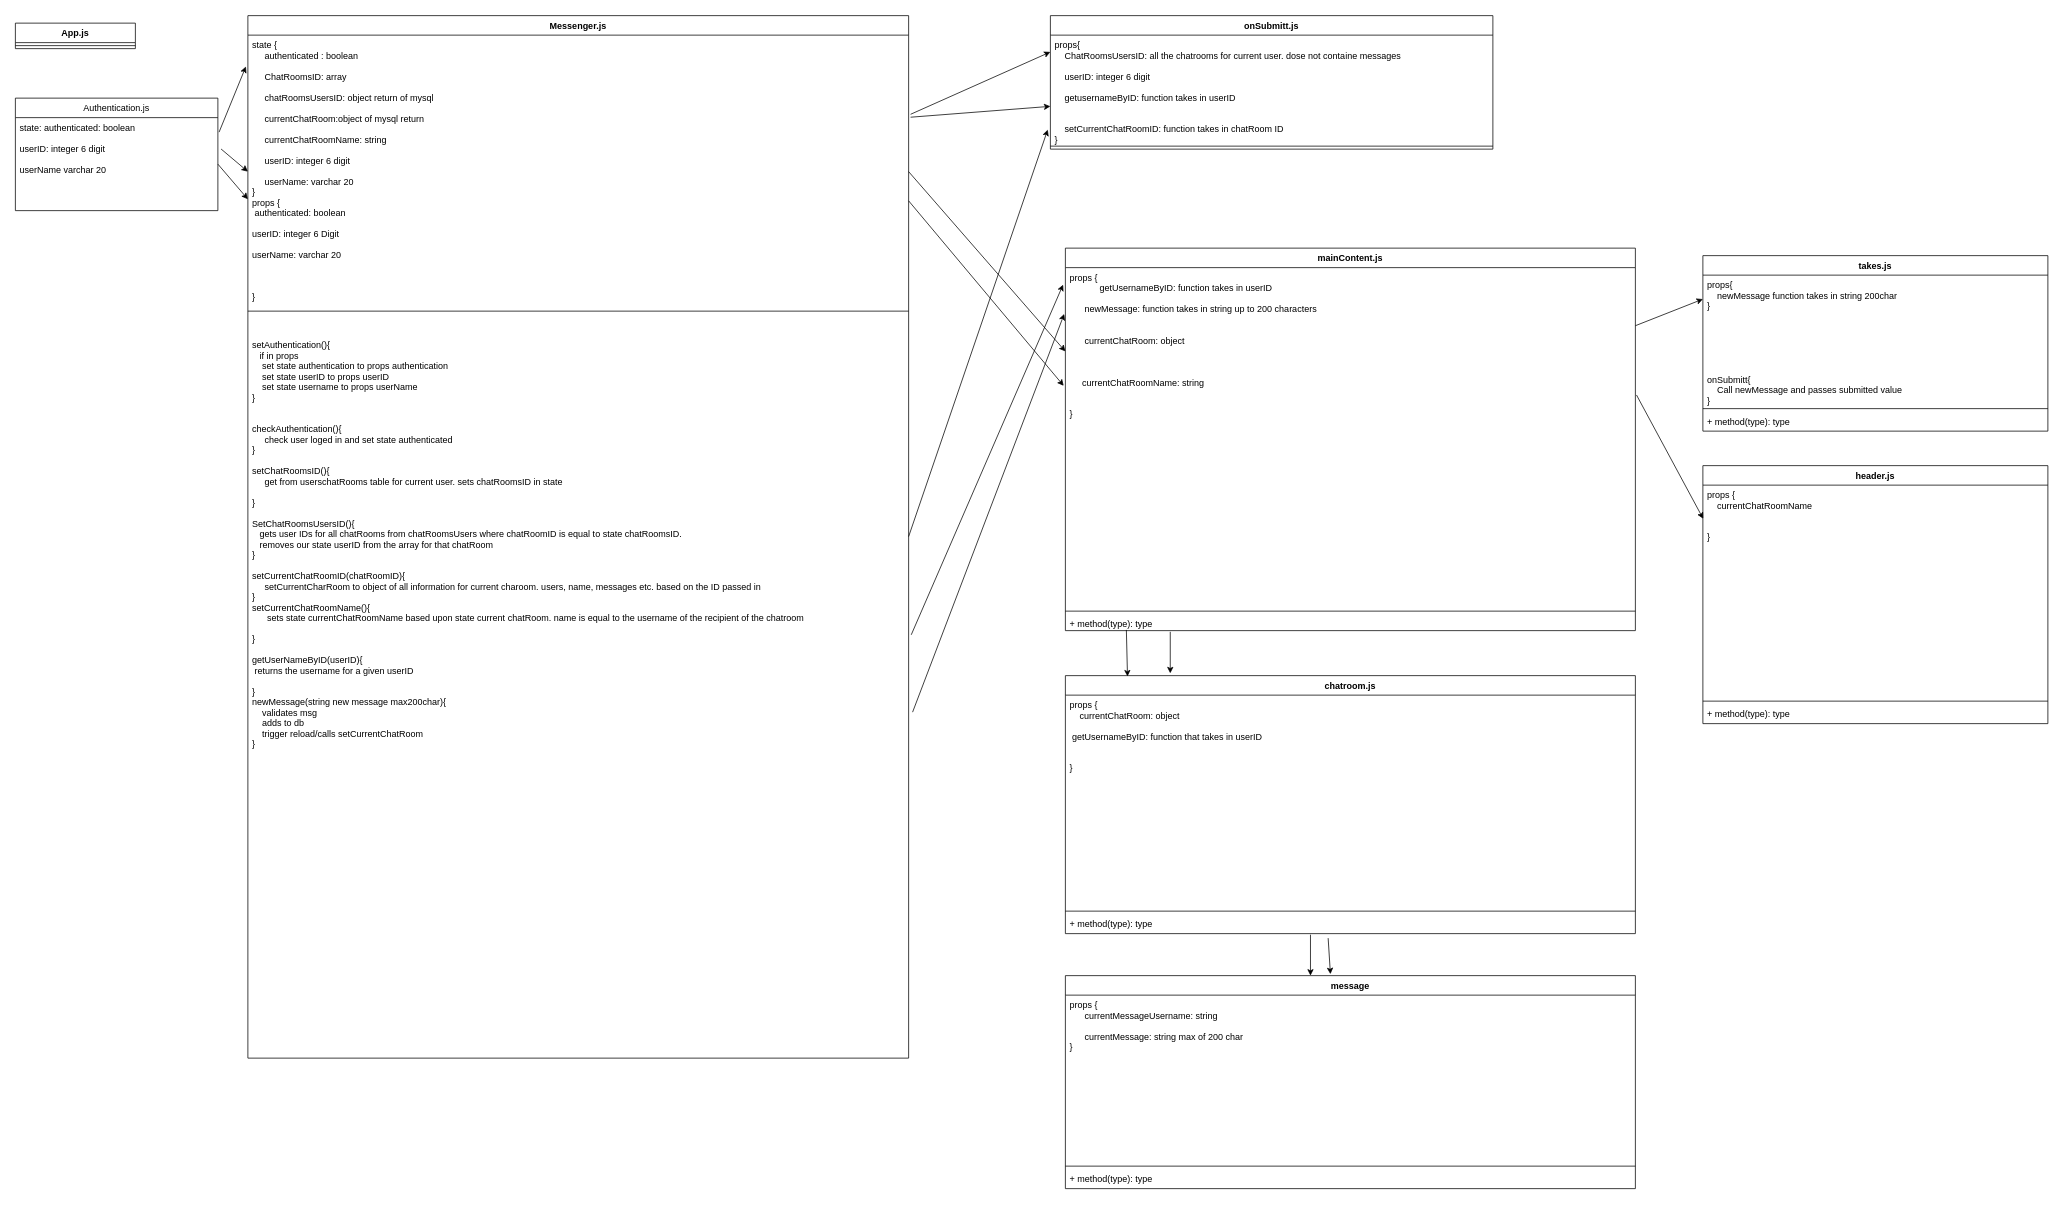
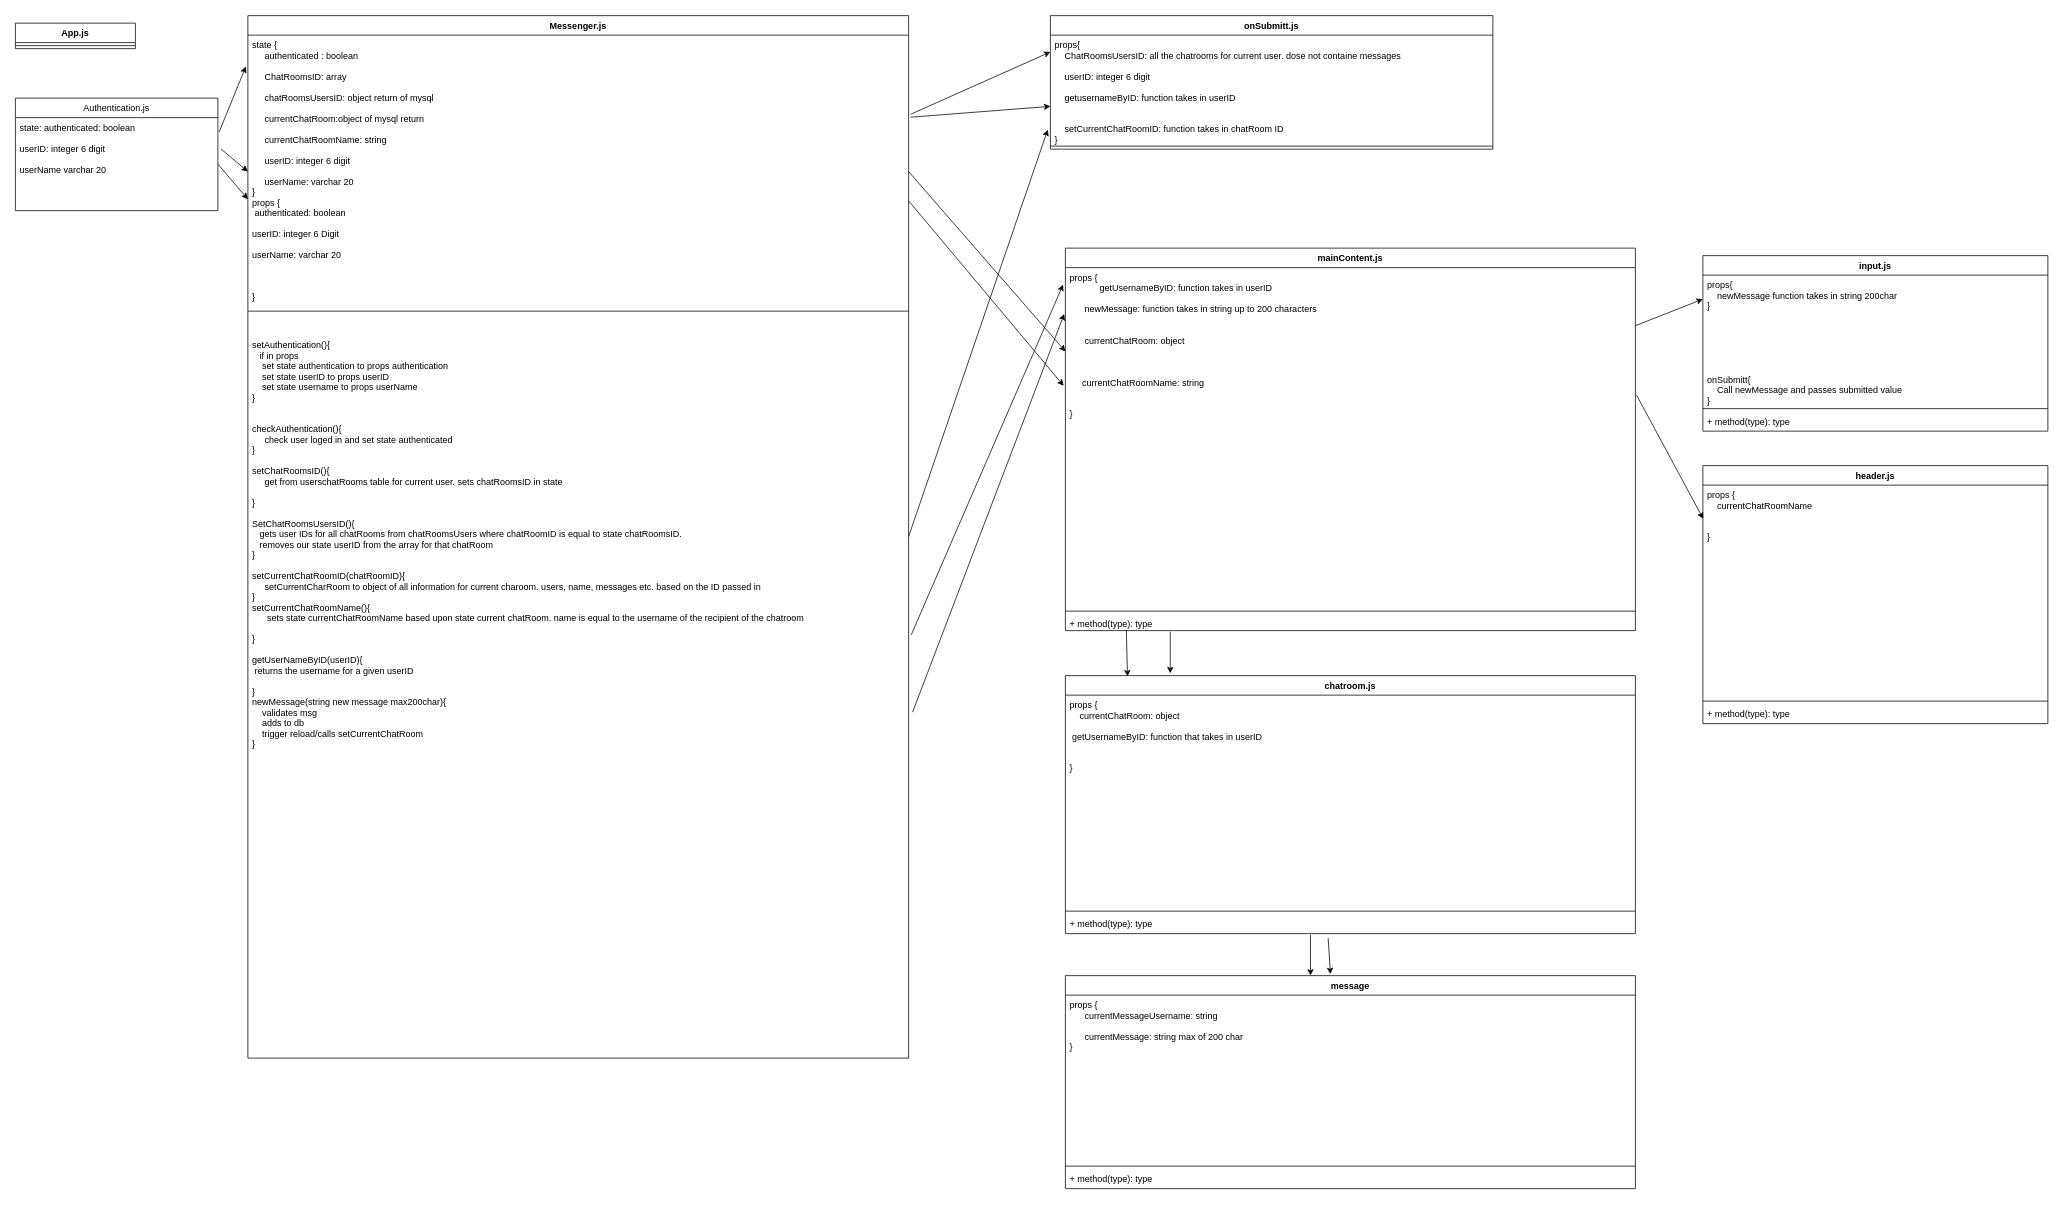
(1875, 266) -> (1875, 266)
